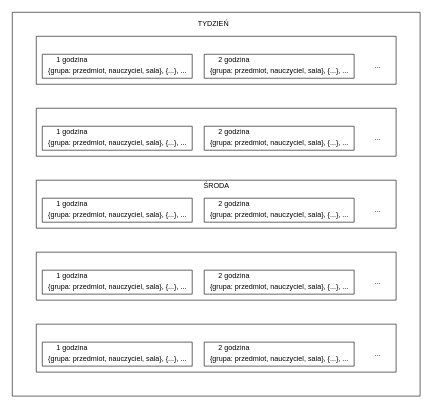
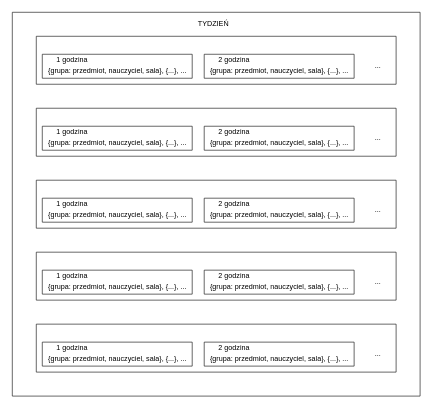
(216, 186) -> none
